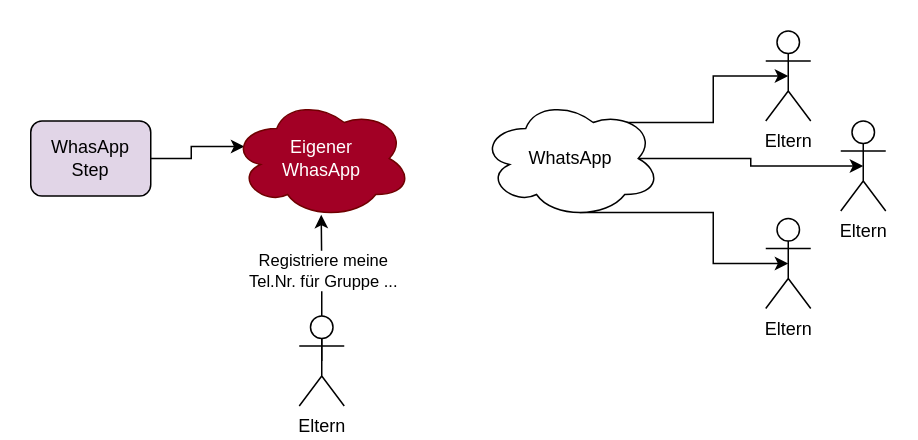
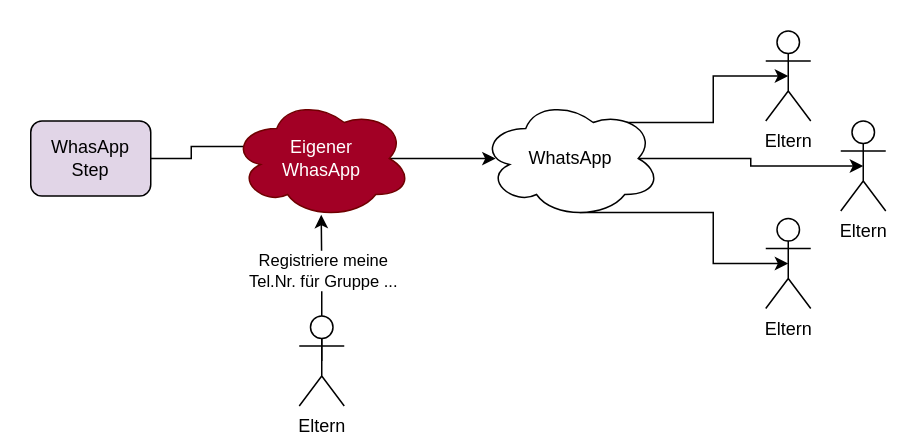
(233, 146) -> (237, 146)
none -> (437, 158)
